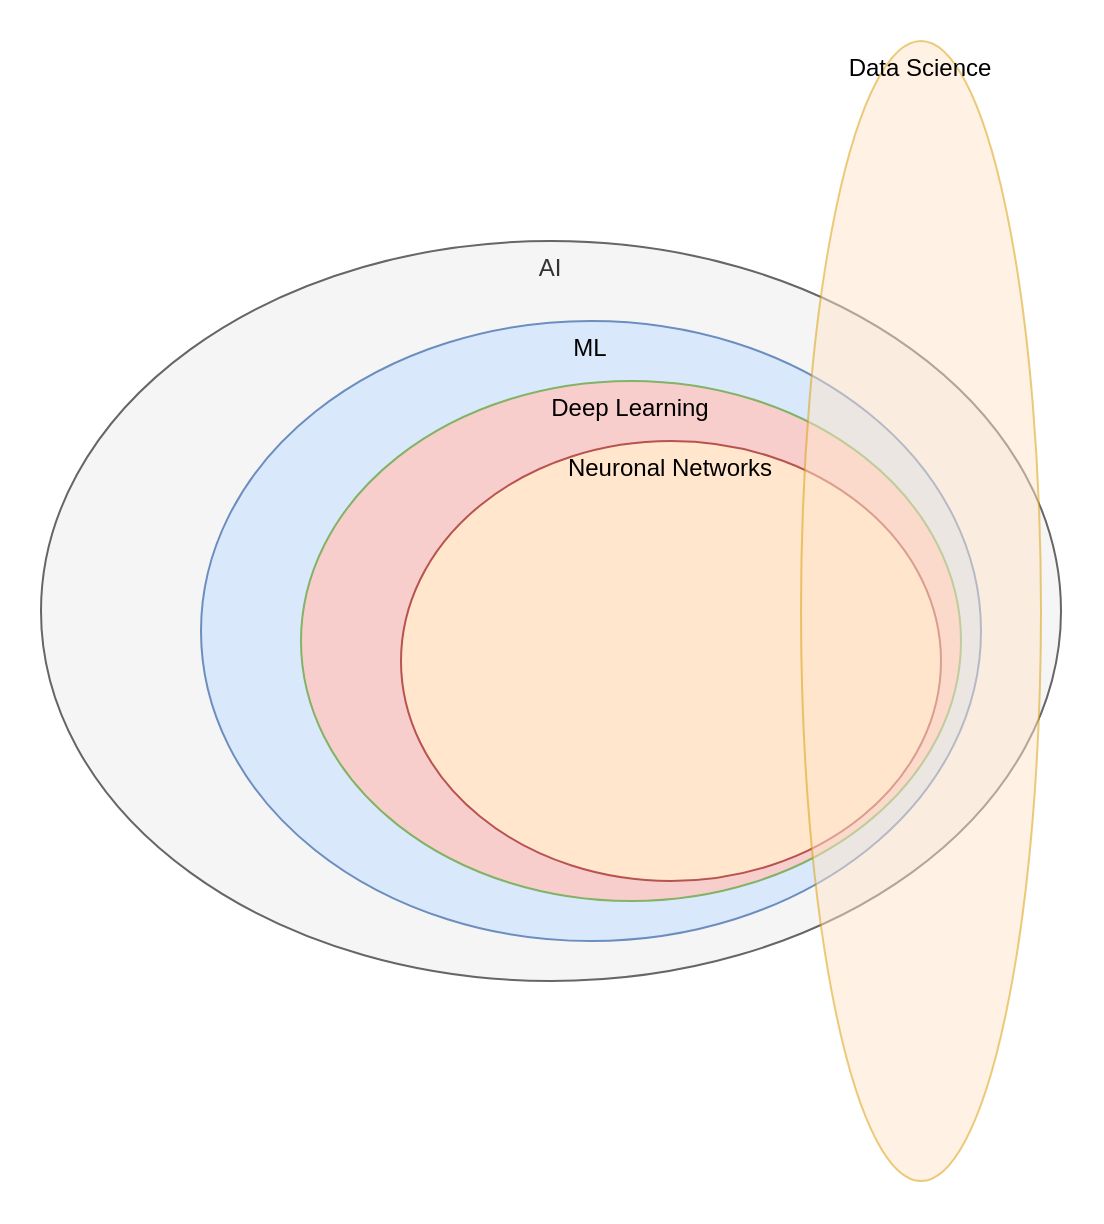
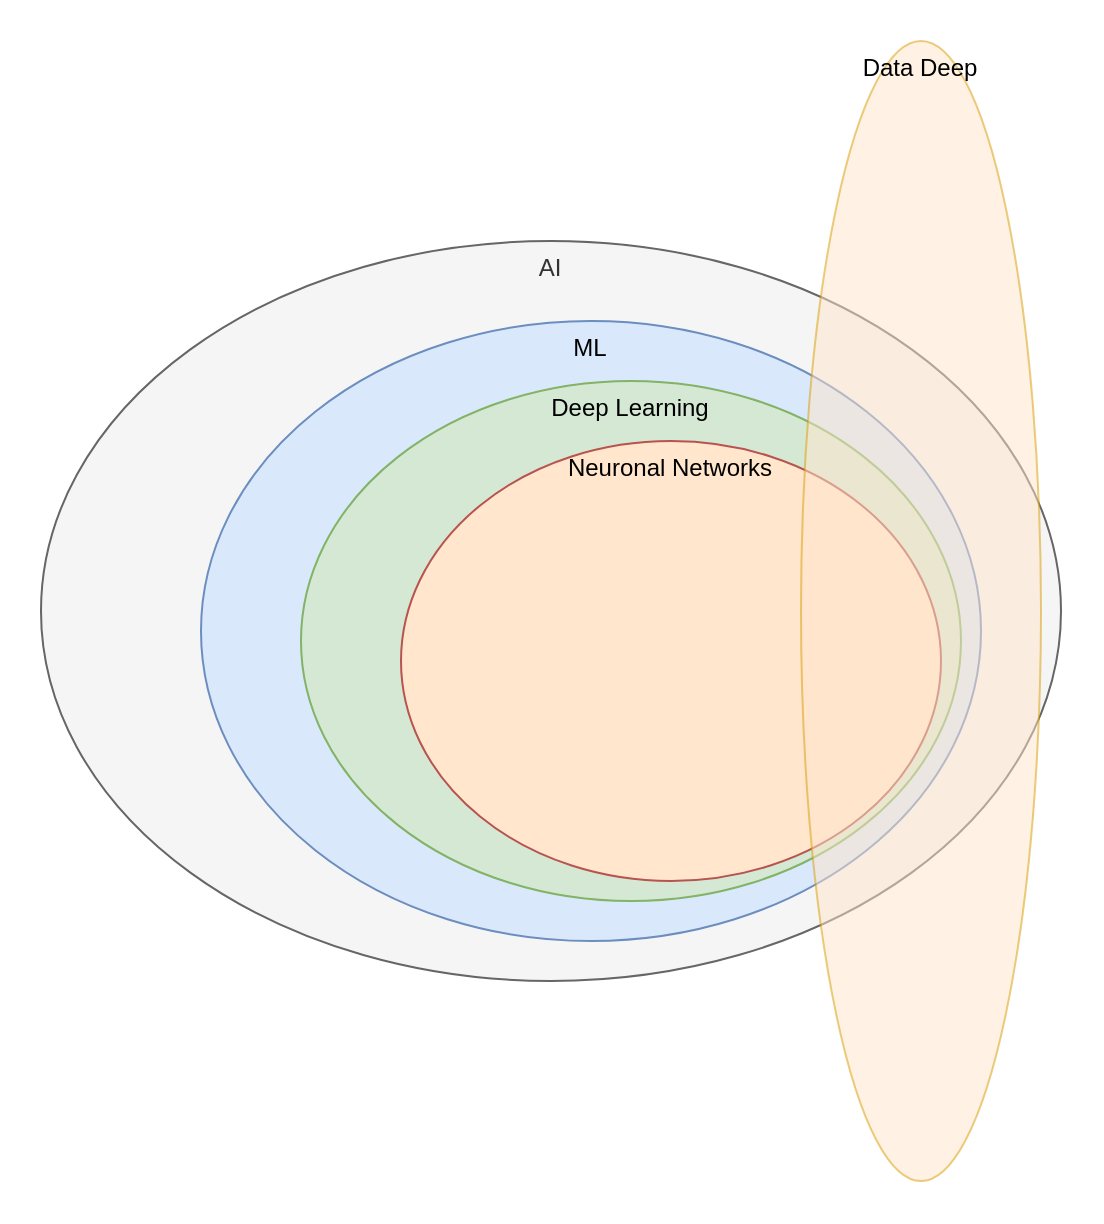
(921, 69) -> (921, 69)
(631, 409) -> (631, 409)
